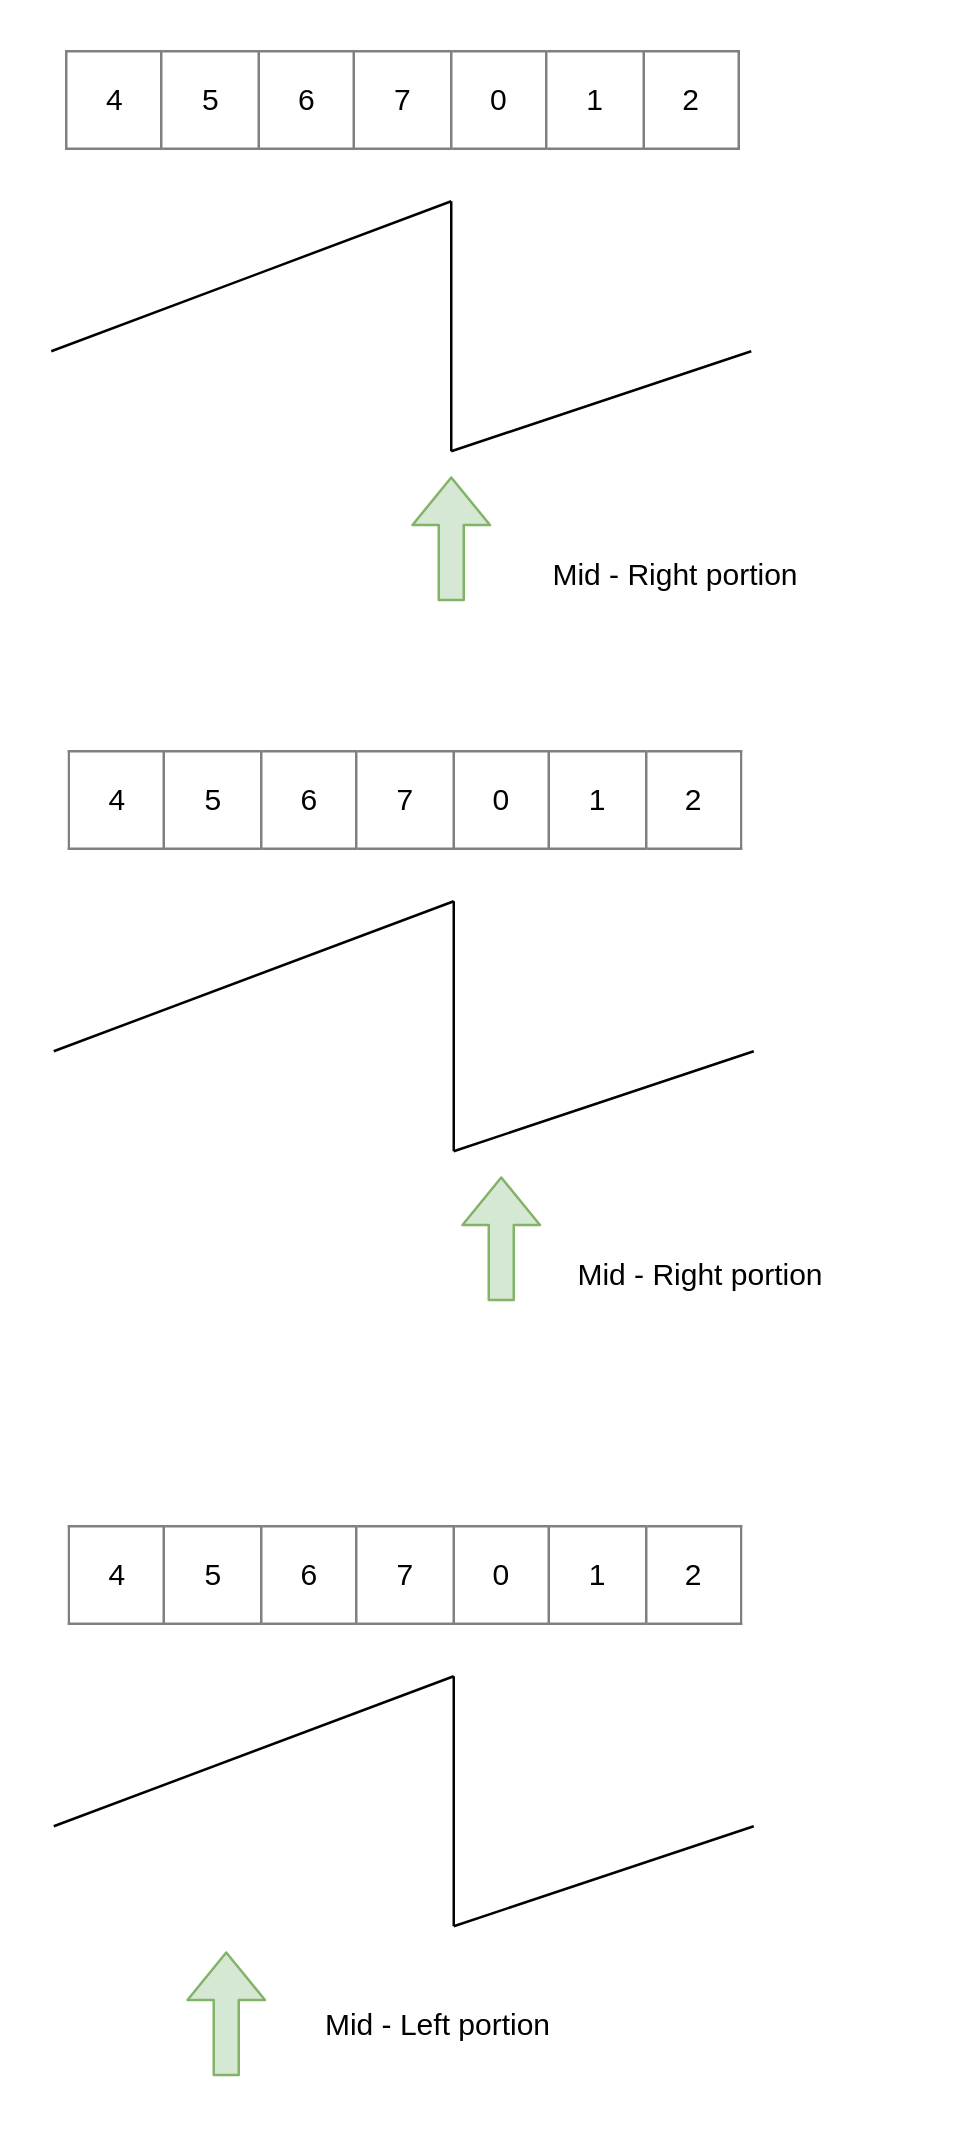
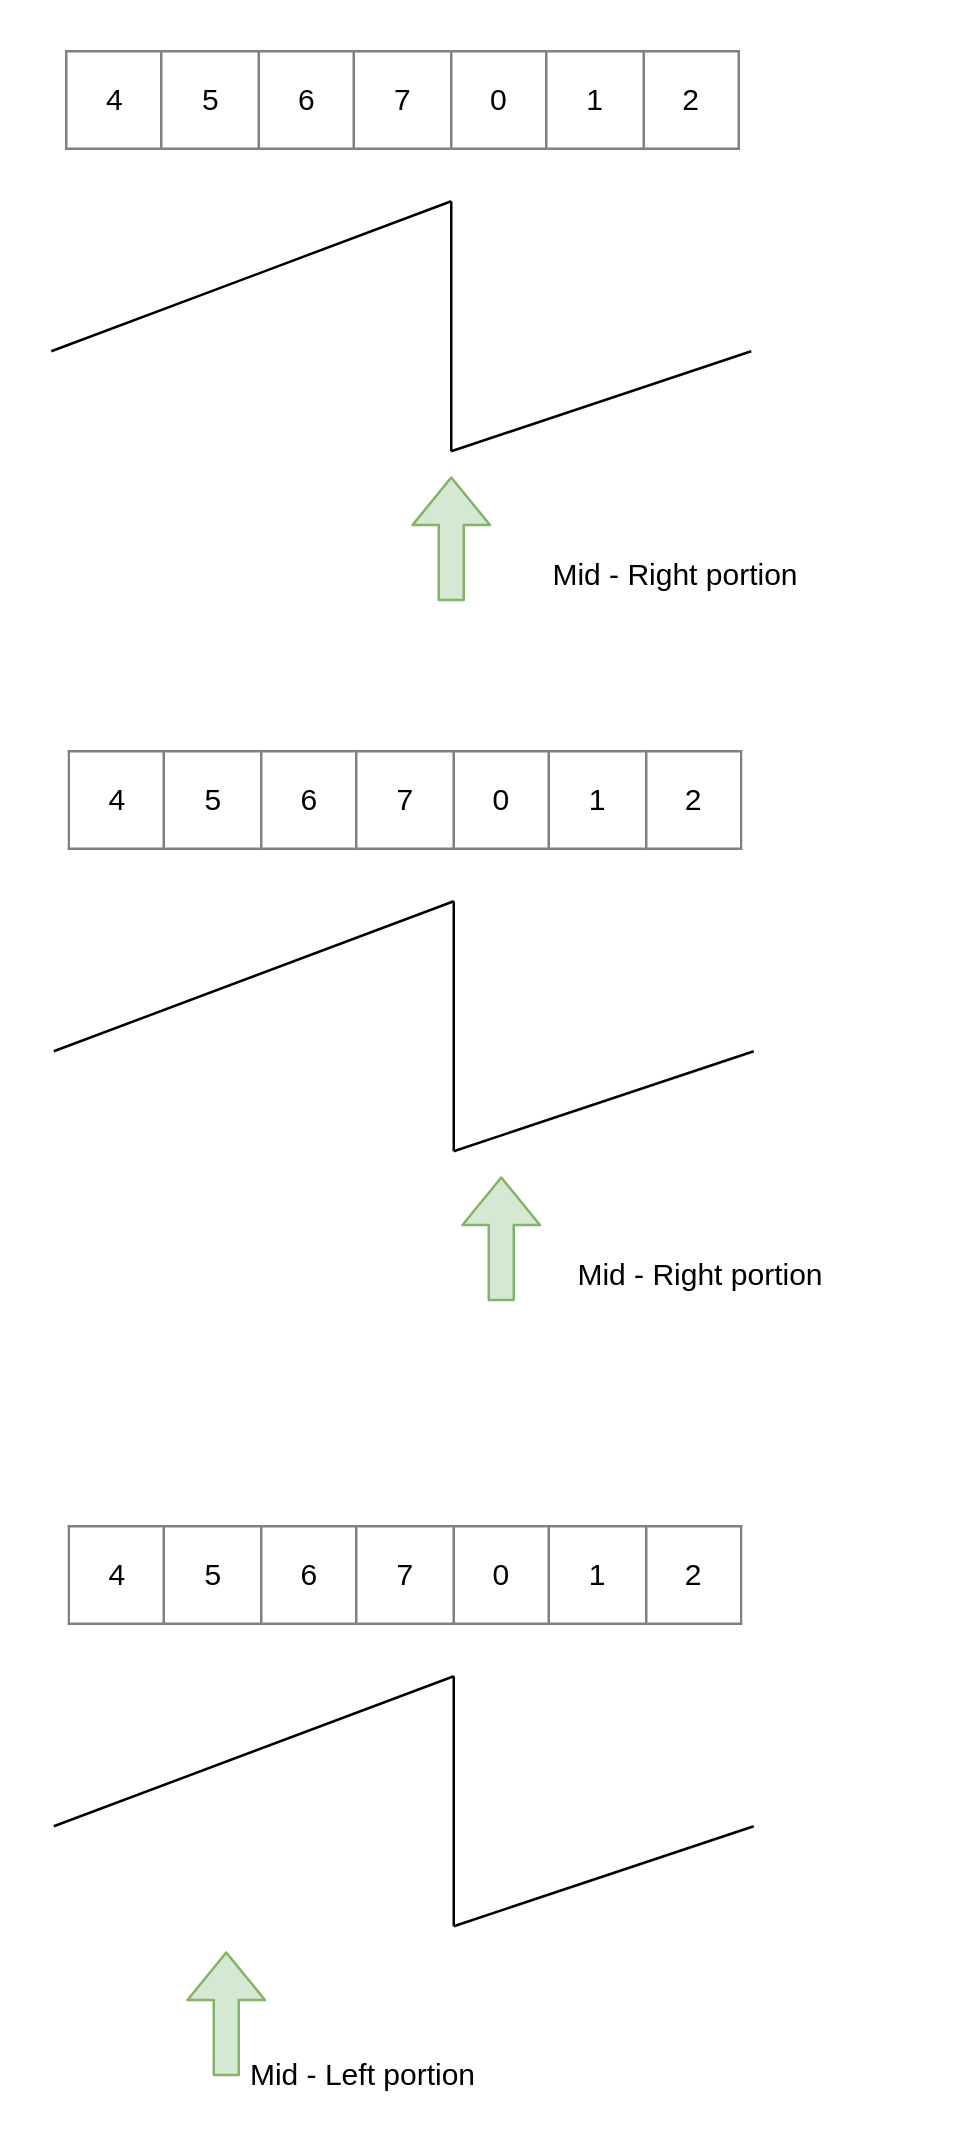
(439, 2026) -> (364, 2076)
